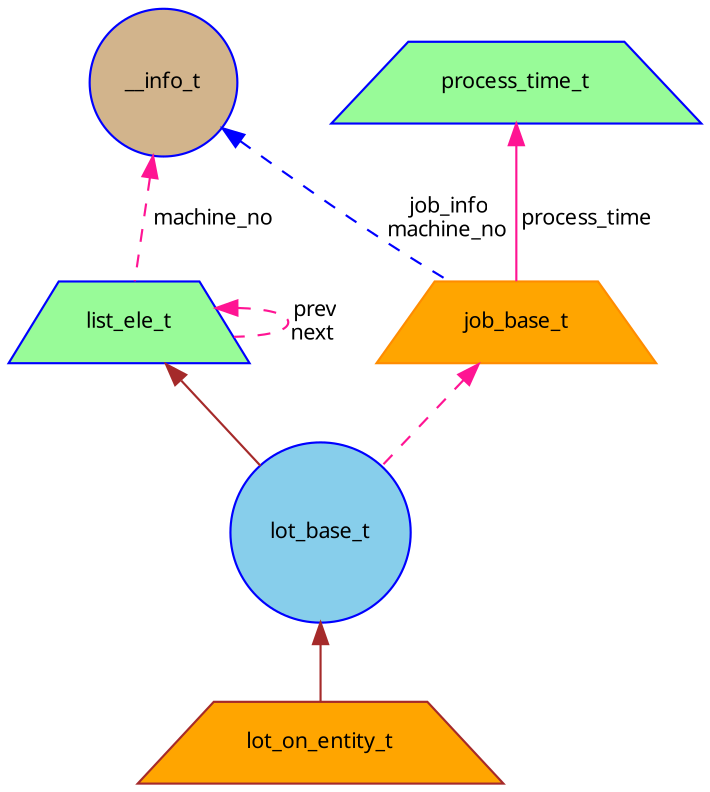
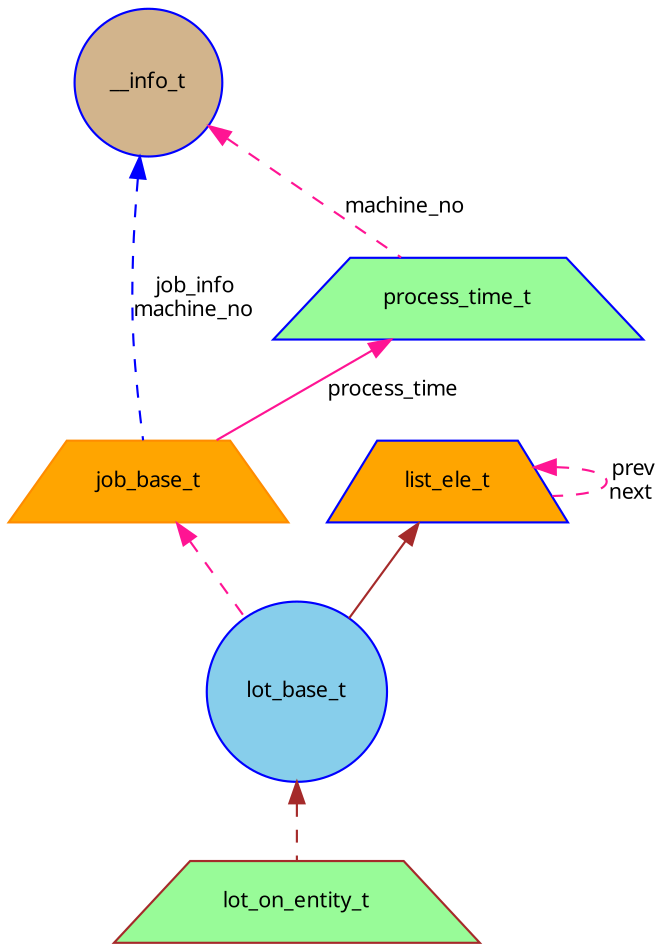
(142, 230) -> (314, 198)
(129, 322) -> (447, 482)
(321, 673) -> (297, 832)
(321, 743) -> (297, 902)
